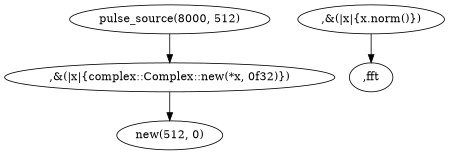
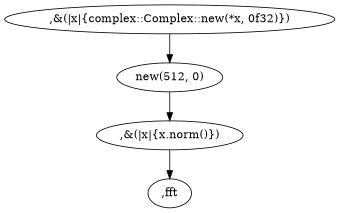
(170, 19) -> none
none -> (170, 102)
